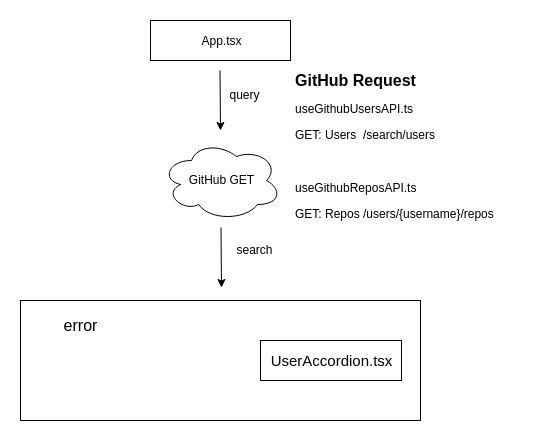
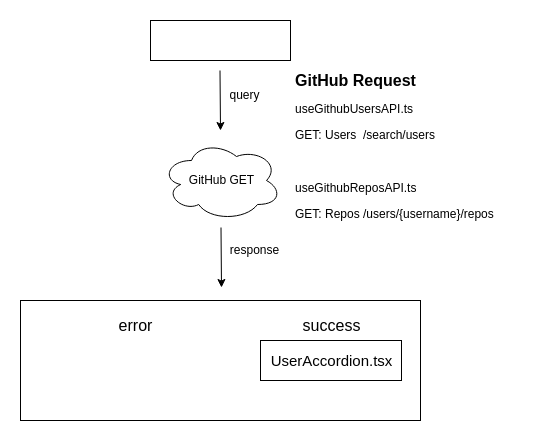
(222, 42) -> none
(255, 251) -> (255, 251)
(81, 326) -> (136, 326)
none -> (332, 326)
